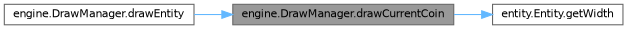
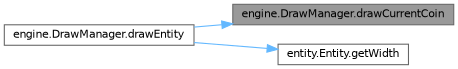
(468, 15) -> (231, 45)
